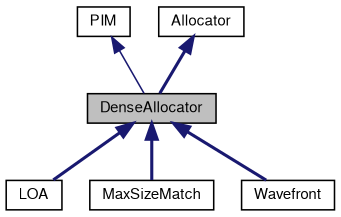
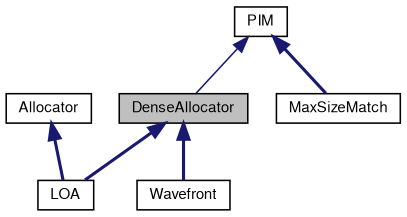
(172, 72) -> (59, 160)
(152, 160) -> (305, 71)
